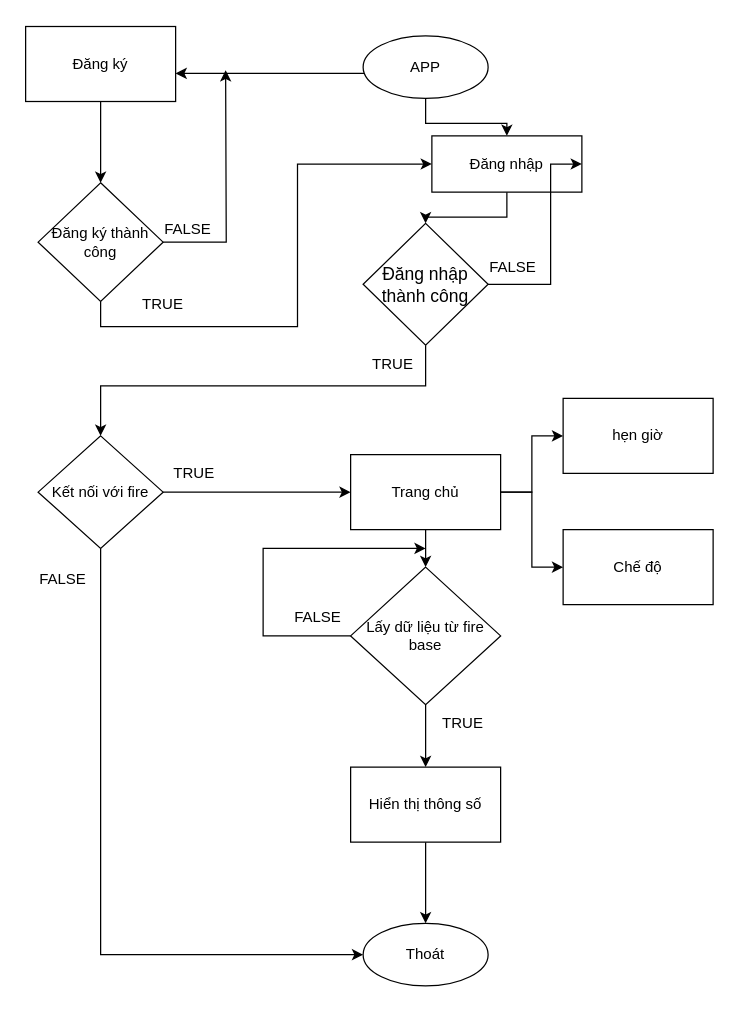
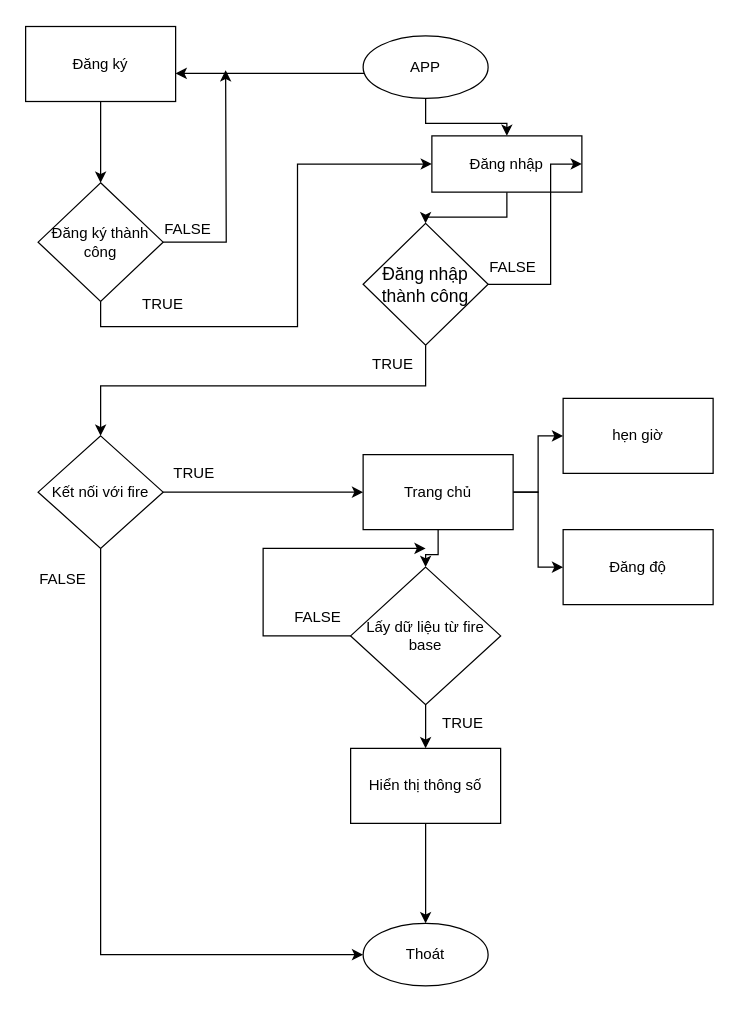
(426, 492) -> (438, 492)
(638, 567) -> (638, 567)
(426, 804) -> (426, 786)
